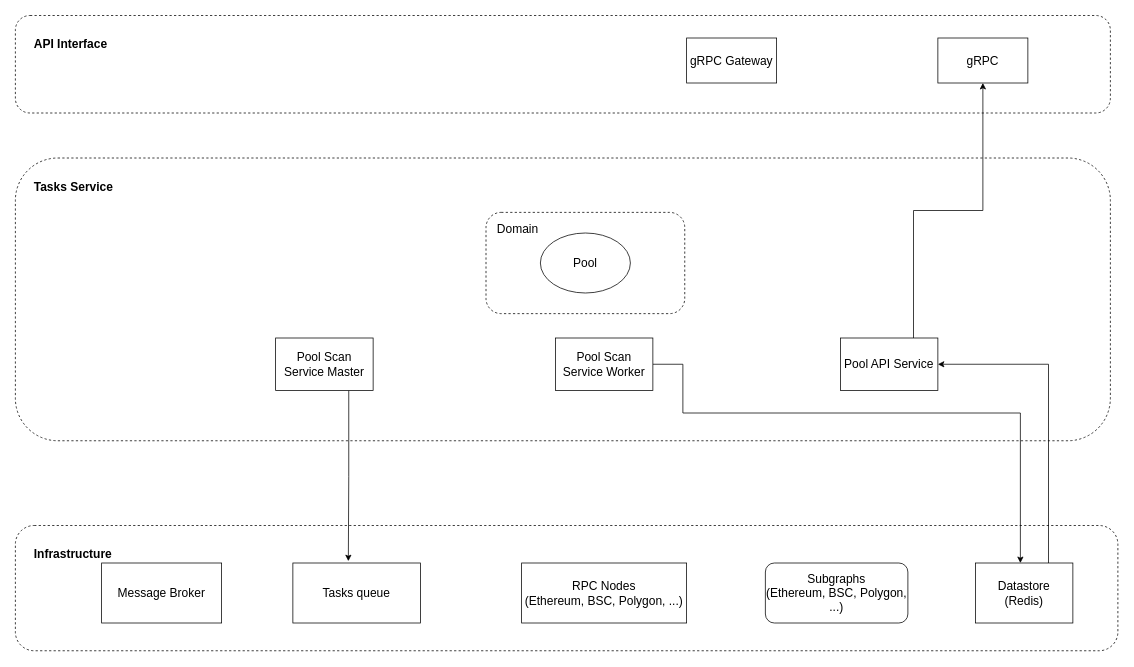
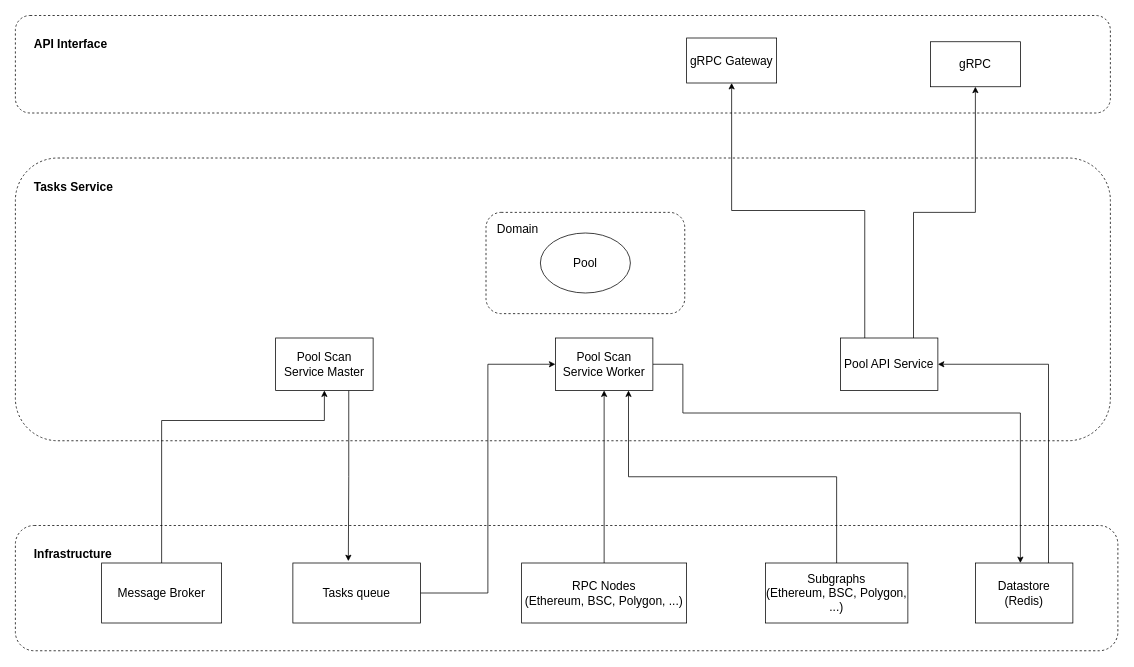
(983, 60) -> (975, 64)
none -> (801, 210)
none -> (518, 364)
none -> (604, 397)
none -> (184, 420)
none -> (736, 477)
(837, 593) -> (837, 593)
